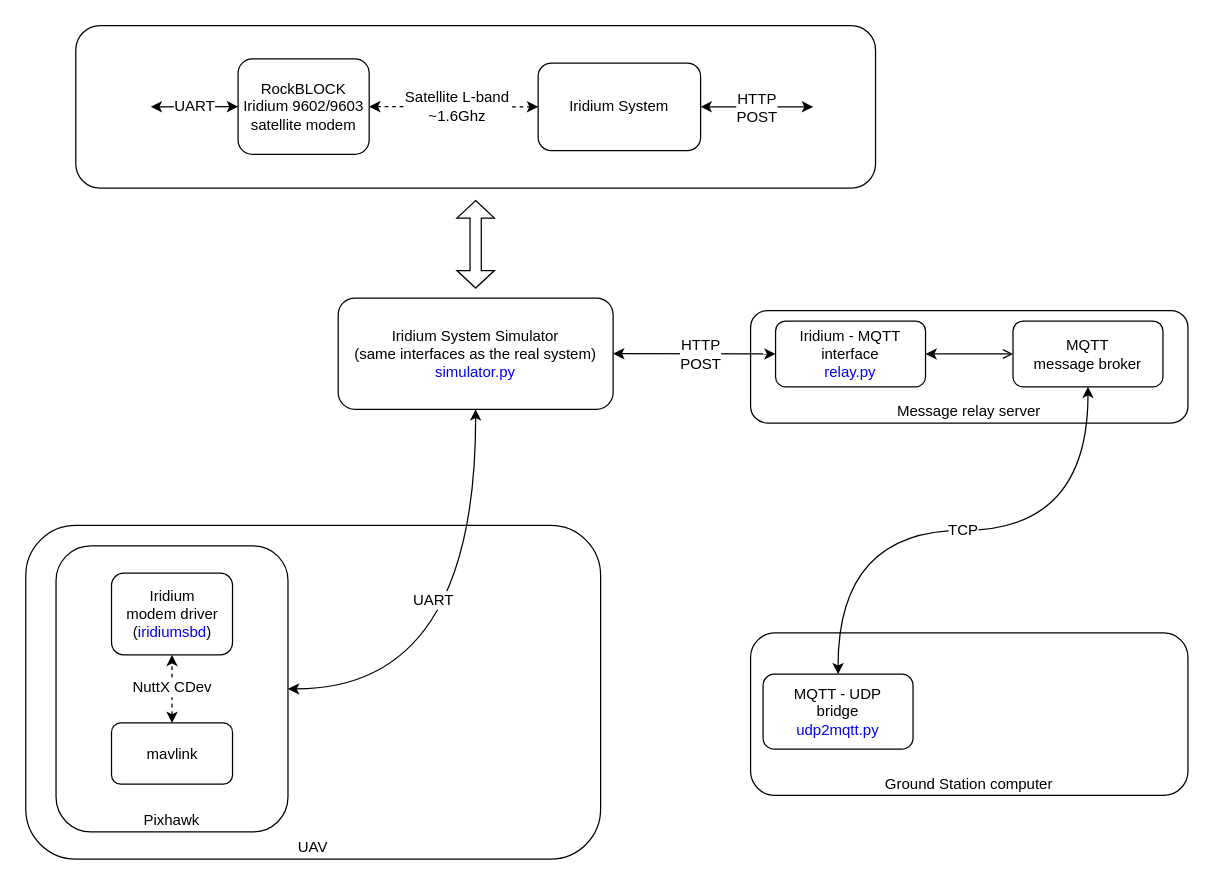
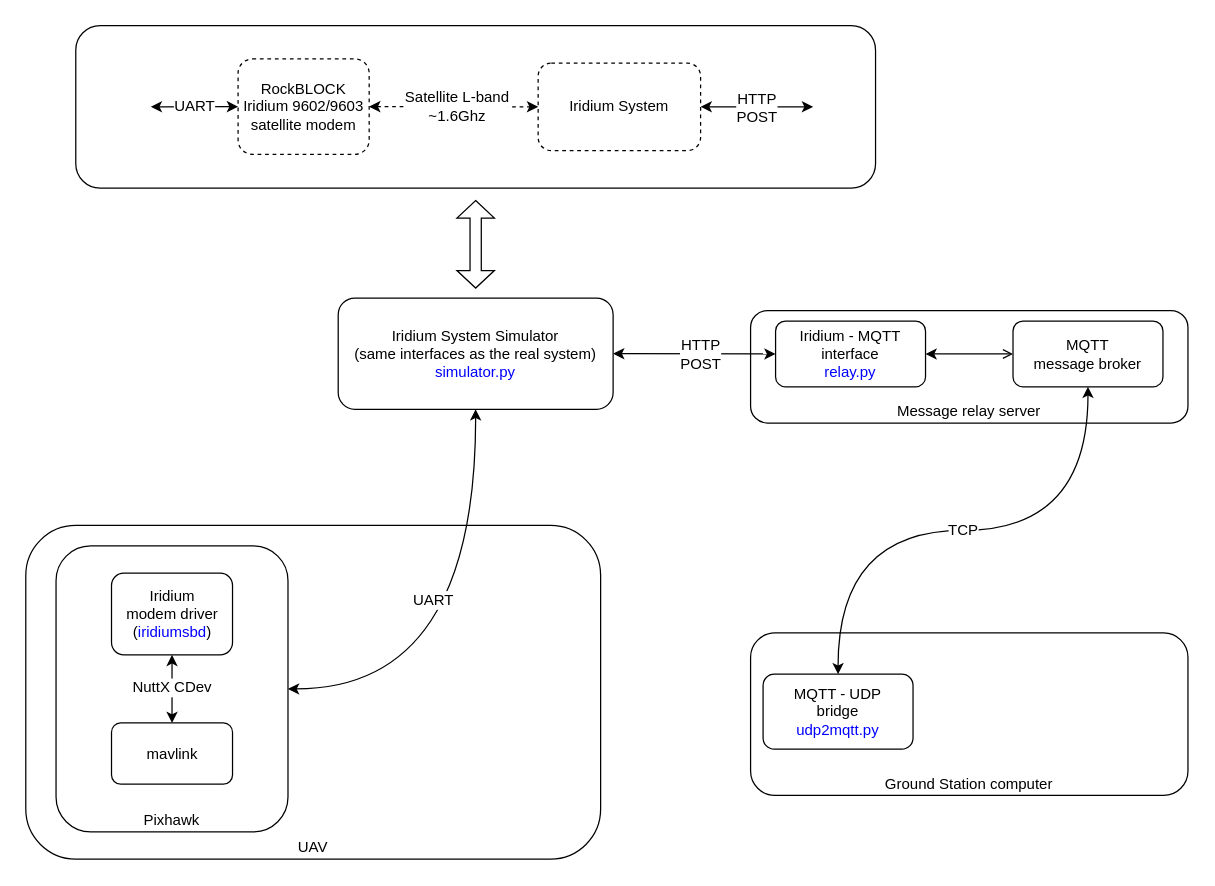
(304, 107) -> (304, 107)
(619, 107) -> (619, 107)
(172, 672) -> (172, 672)
